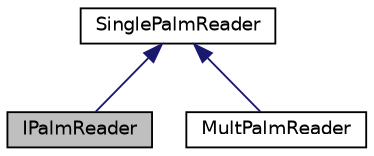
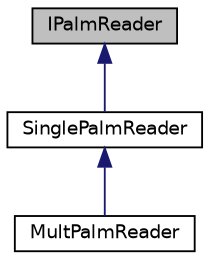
(122, 85) -> (105, 88)
